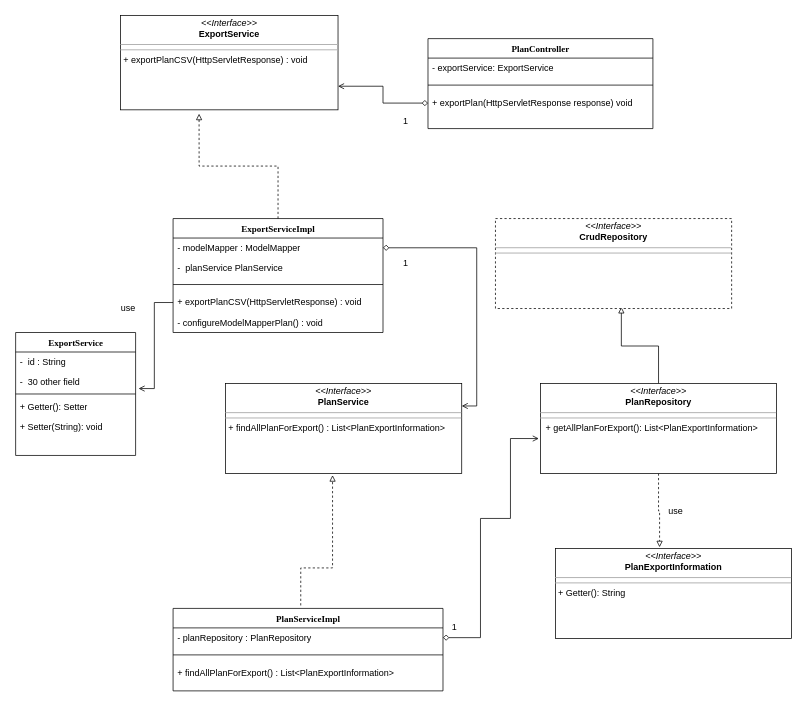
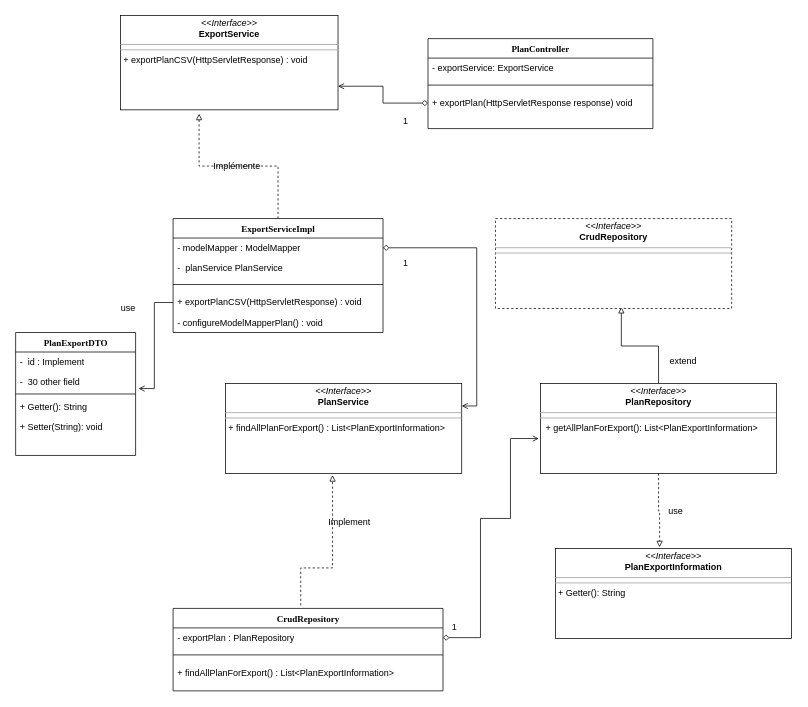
none -> (237, 166)
(76, 343) -> (76, 343)
none -> (683, 361)
(48, 363) -> (56, 363)
(62, 408) -> (61, 408)
none -> (349, 522)
(308, 619) -> (308, 619)
(251, 639) -> (242, 639)
